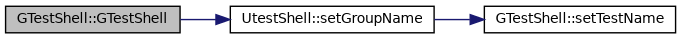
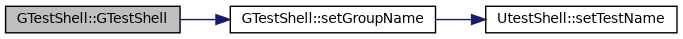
(332, 20) -> (333, 20)
(580, 20) -> (581, 20)
